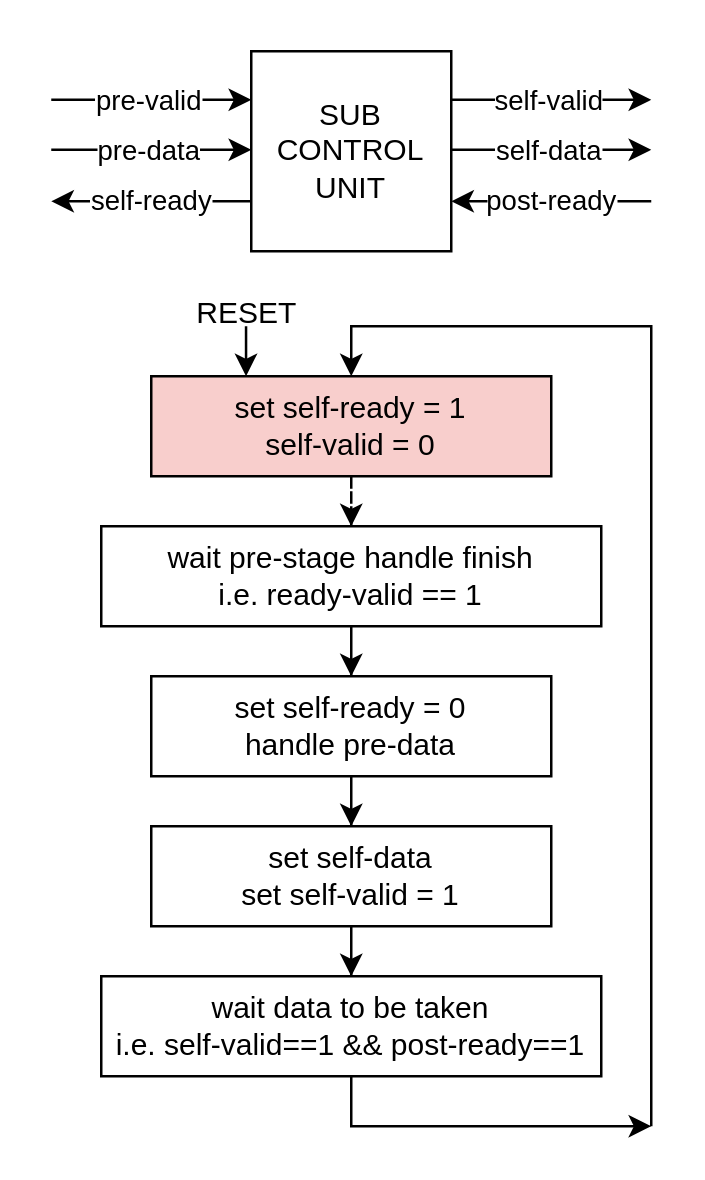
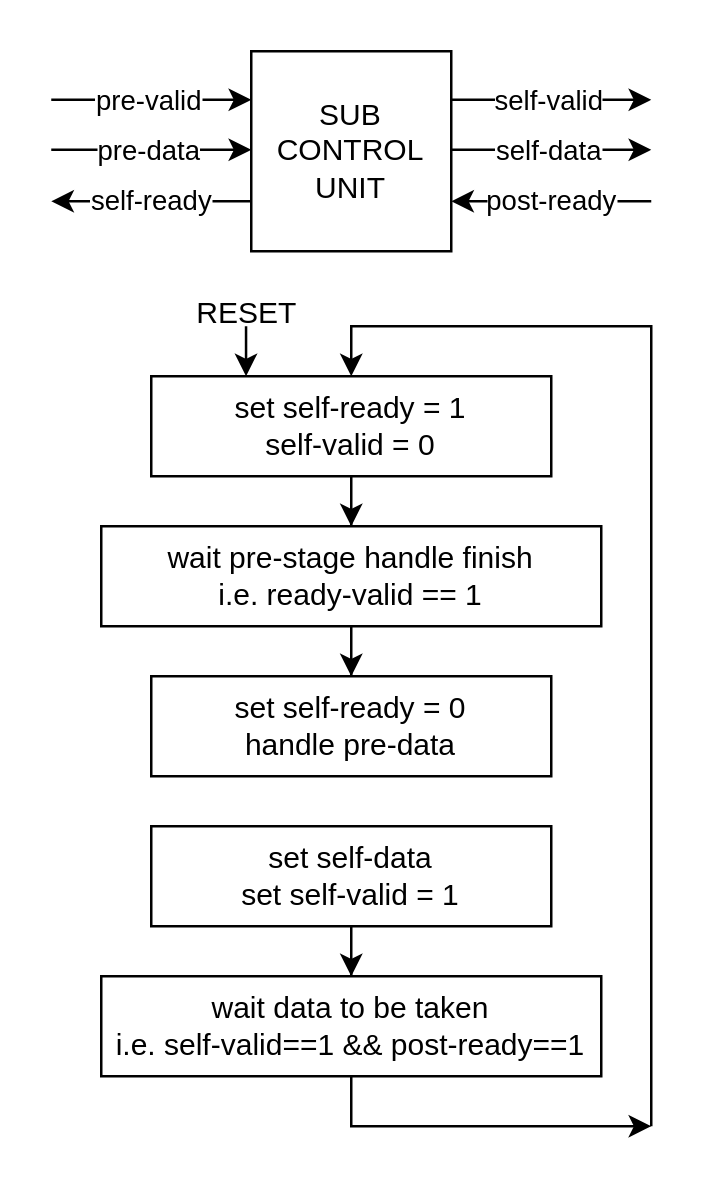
(351, 426) -> (351, 426)
(351, 489) -> (351, 489)
(351, 809) -> none
